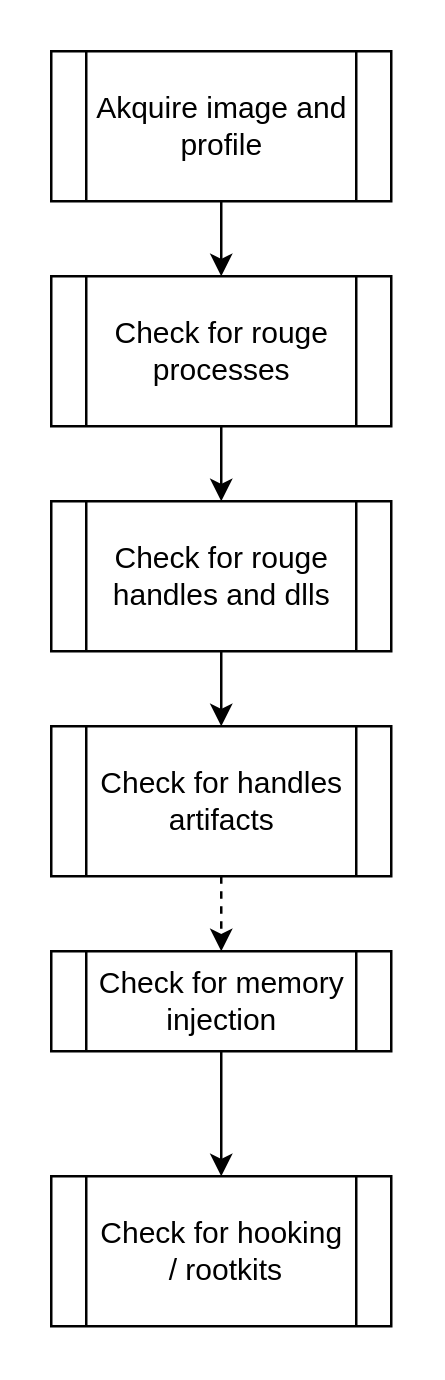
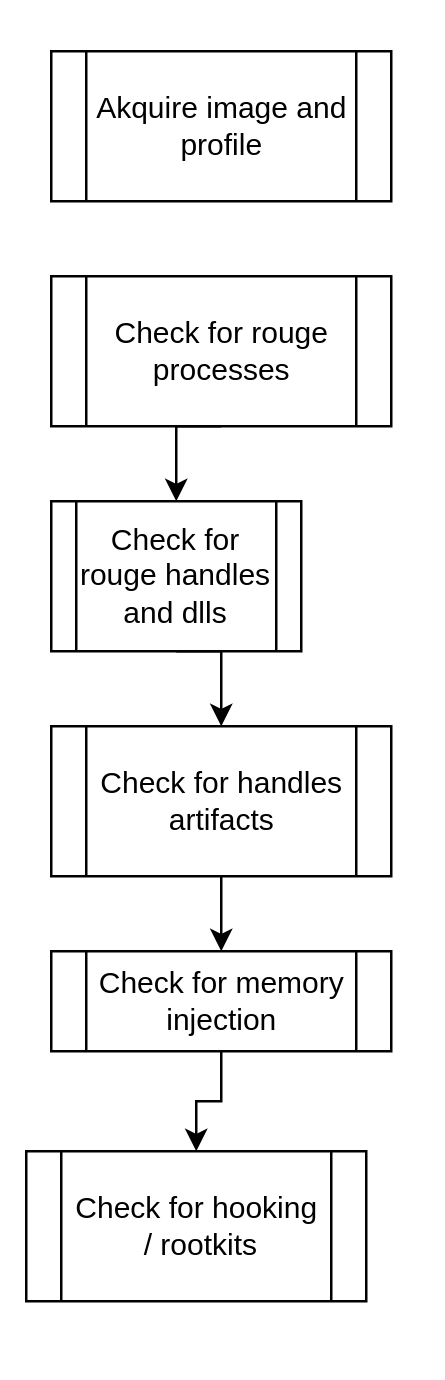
(221, 230) -> none
(221, 576) -> (176, 576)
(221, 907) -> (221, 907)
(221, 1251) -> (196, 1226)
